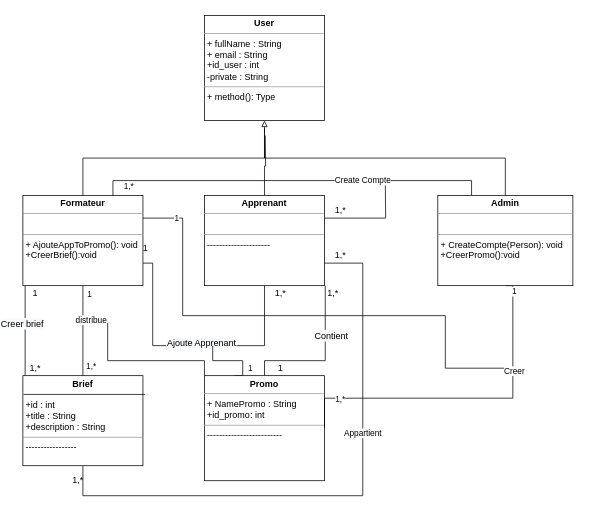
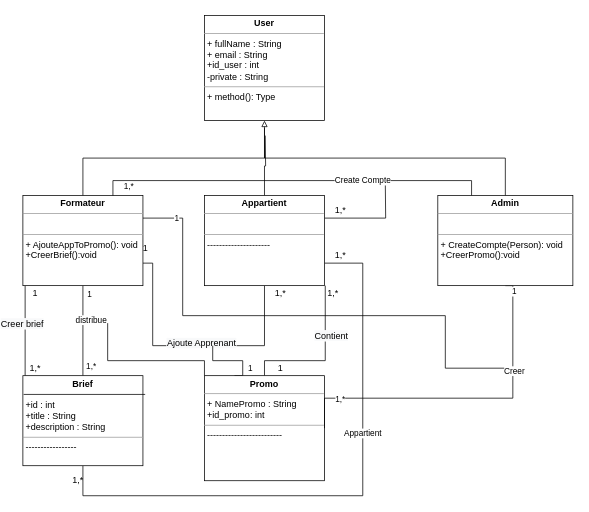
(257, 206) -> (257, 206)
